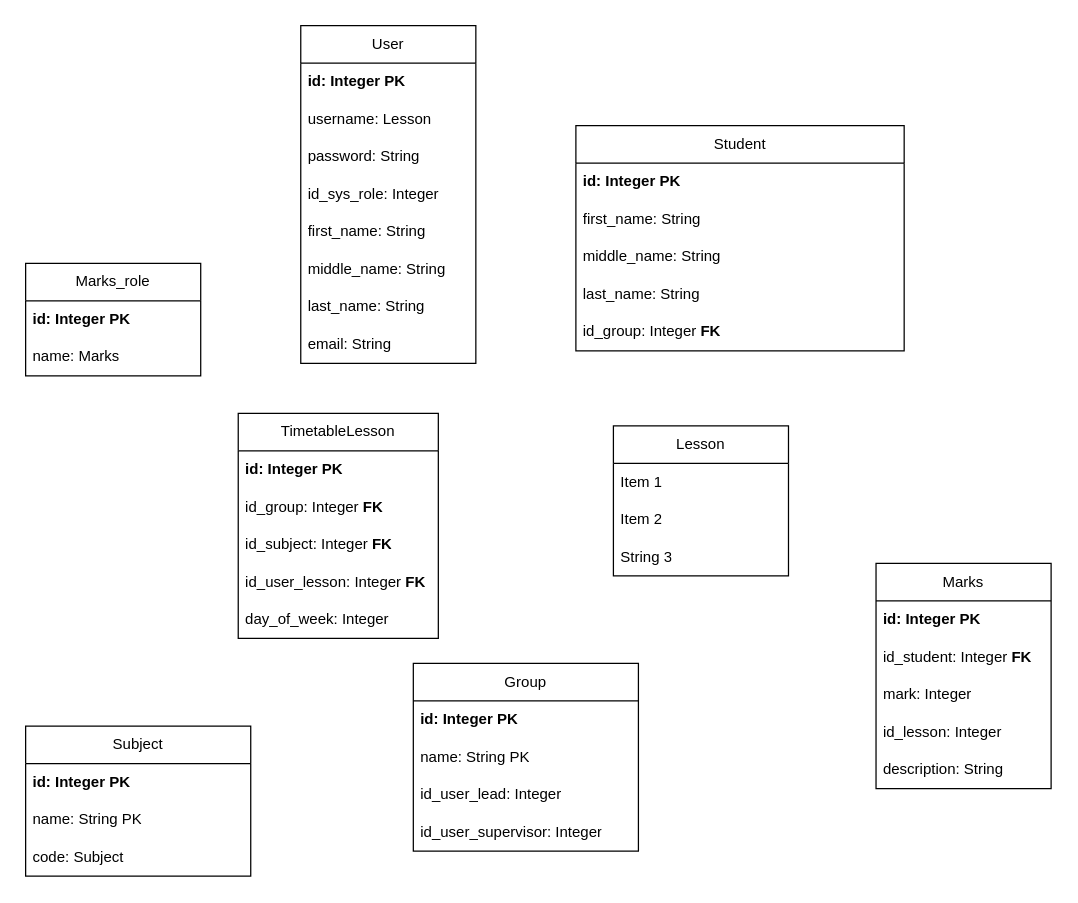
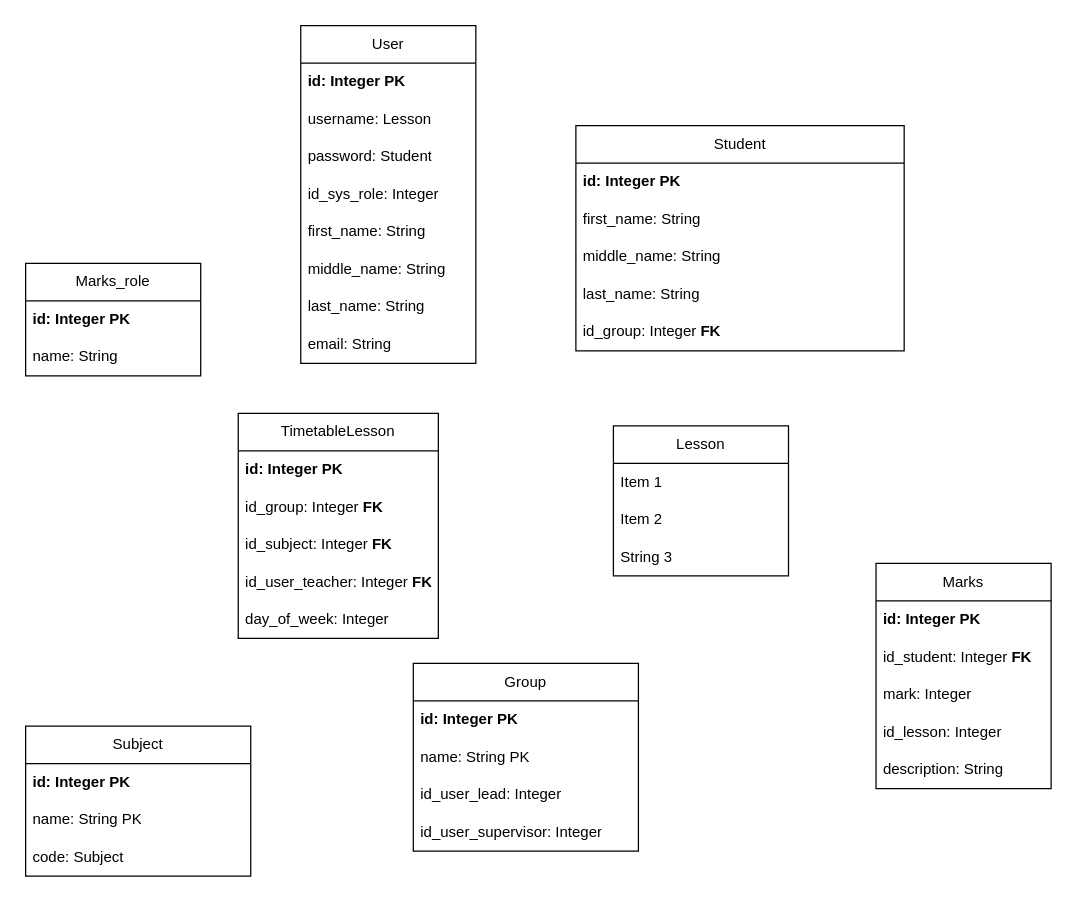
(369, 157) -> (376, 157)
(75, 357) -> (78, 357)
(339, 582) -> (339, 582)
